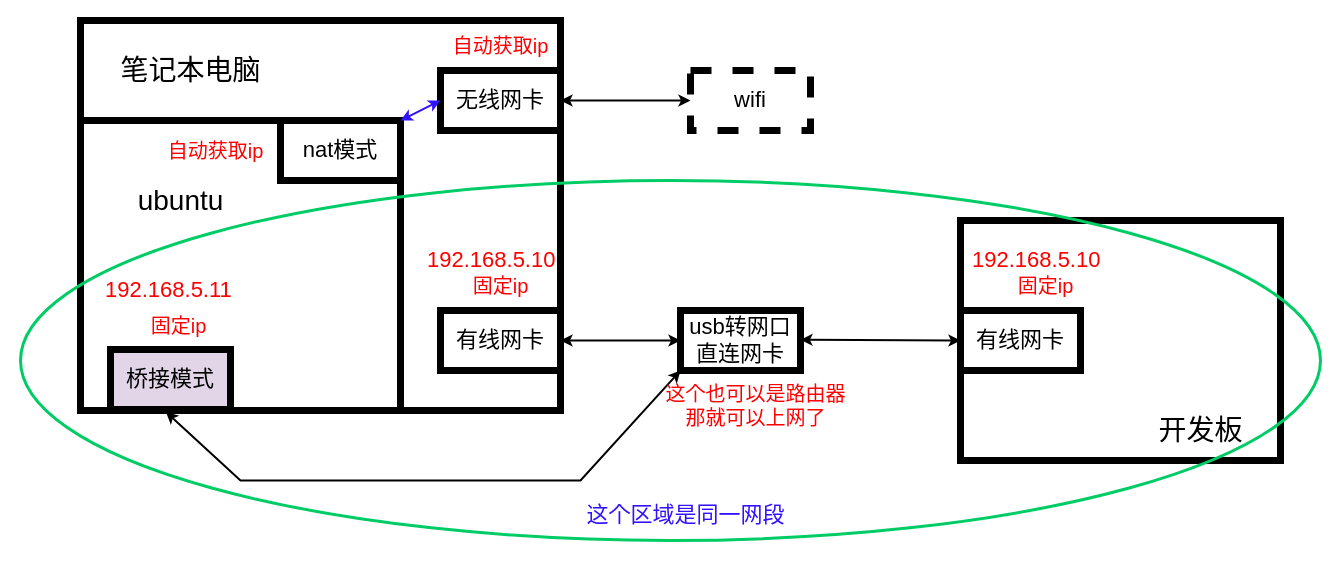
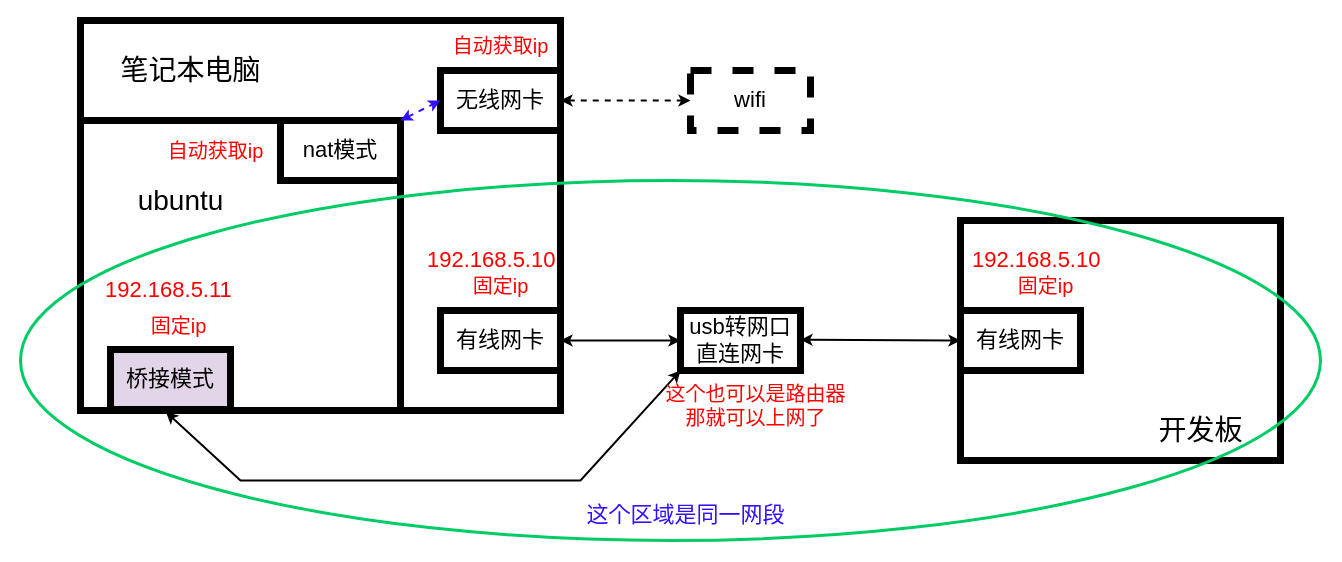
(625, 101) -> (625, 101)
(421, 111) -> (421, 111)
